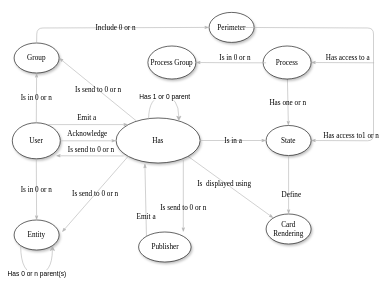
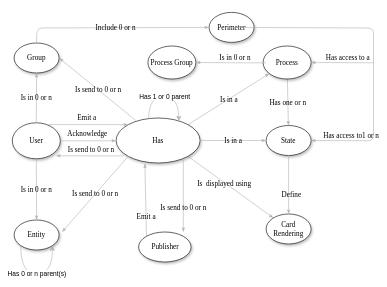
none -> (228, 99)
